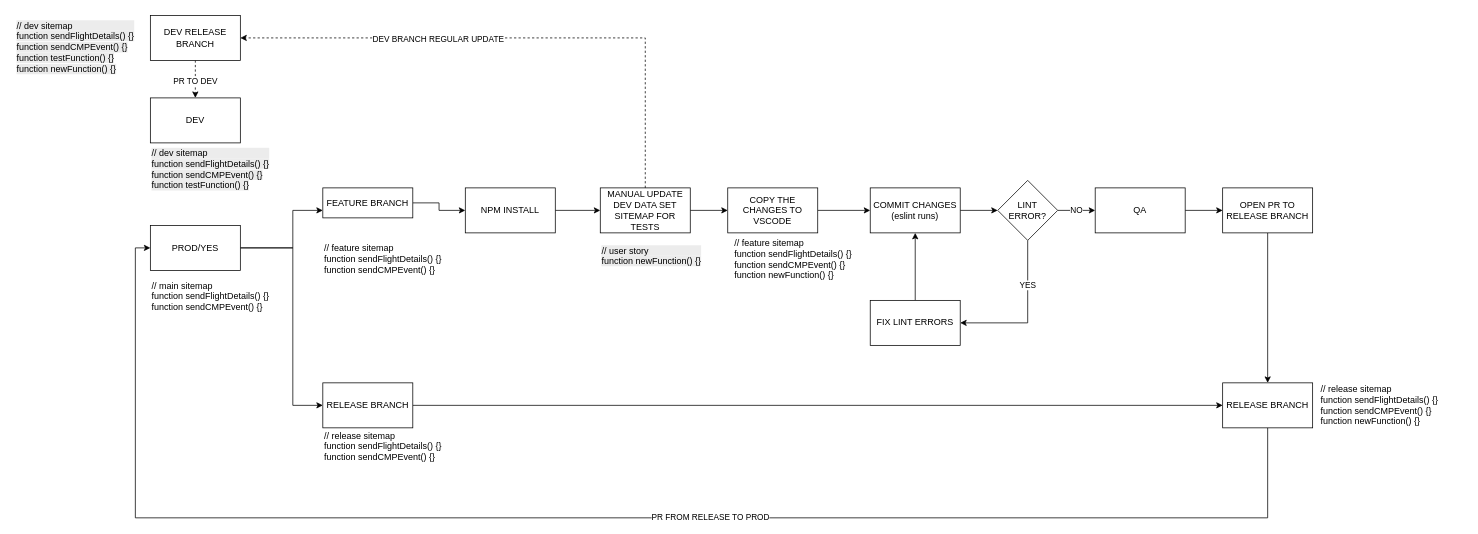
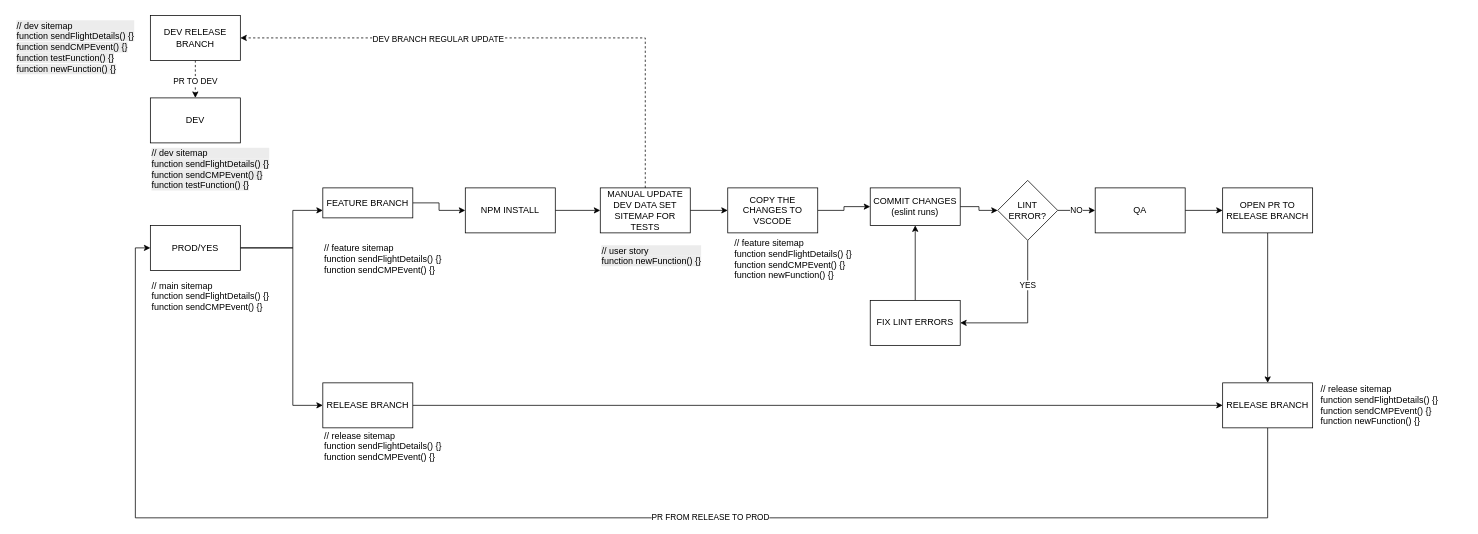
(915, 210) -> (915, 207)
